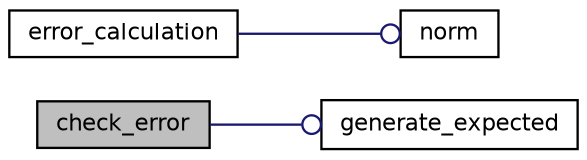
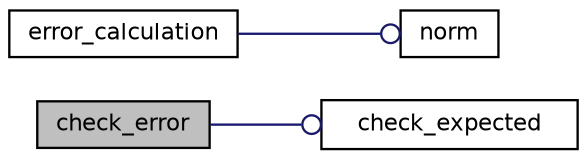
(450, 125) -> (450, 125)
